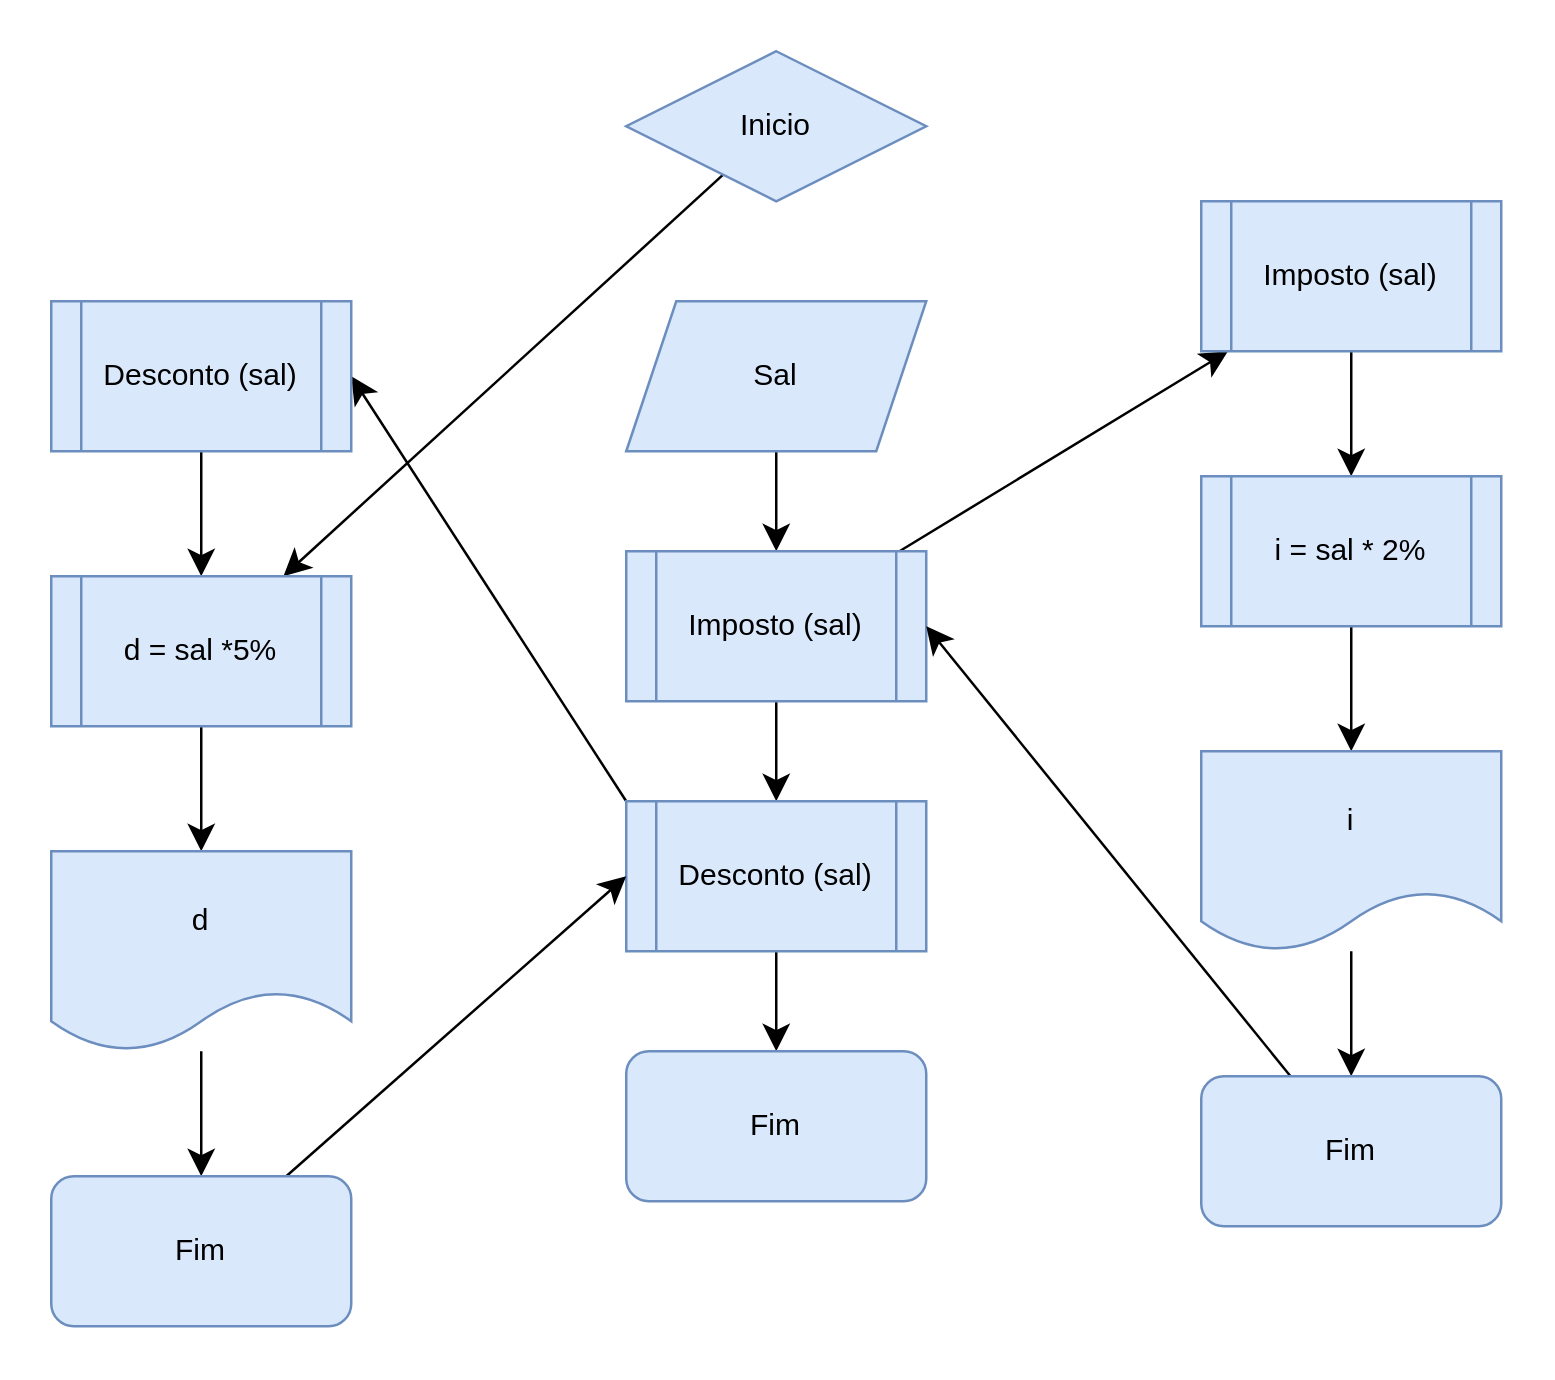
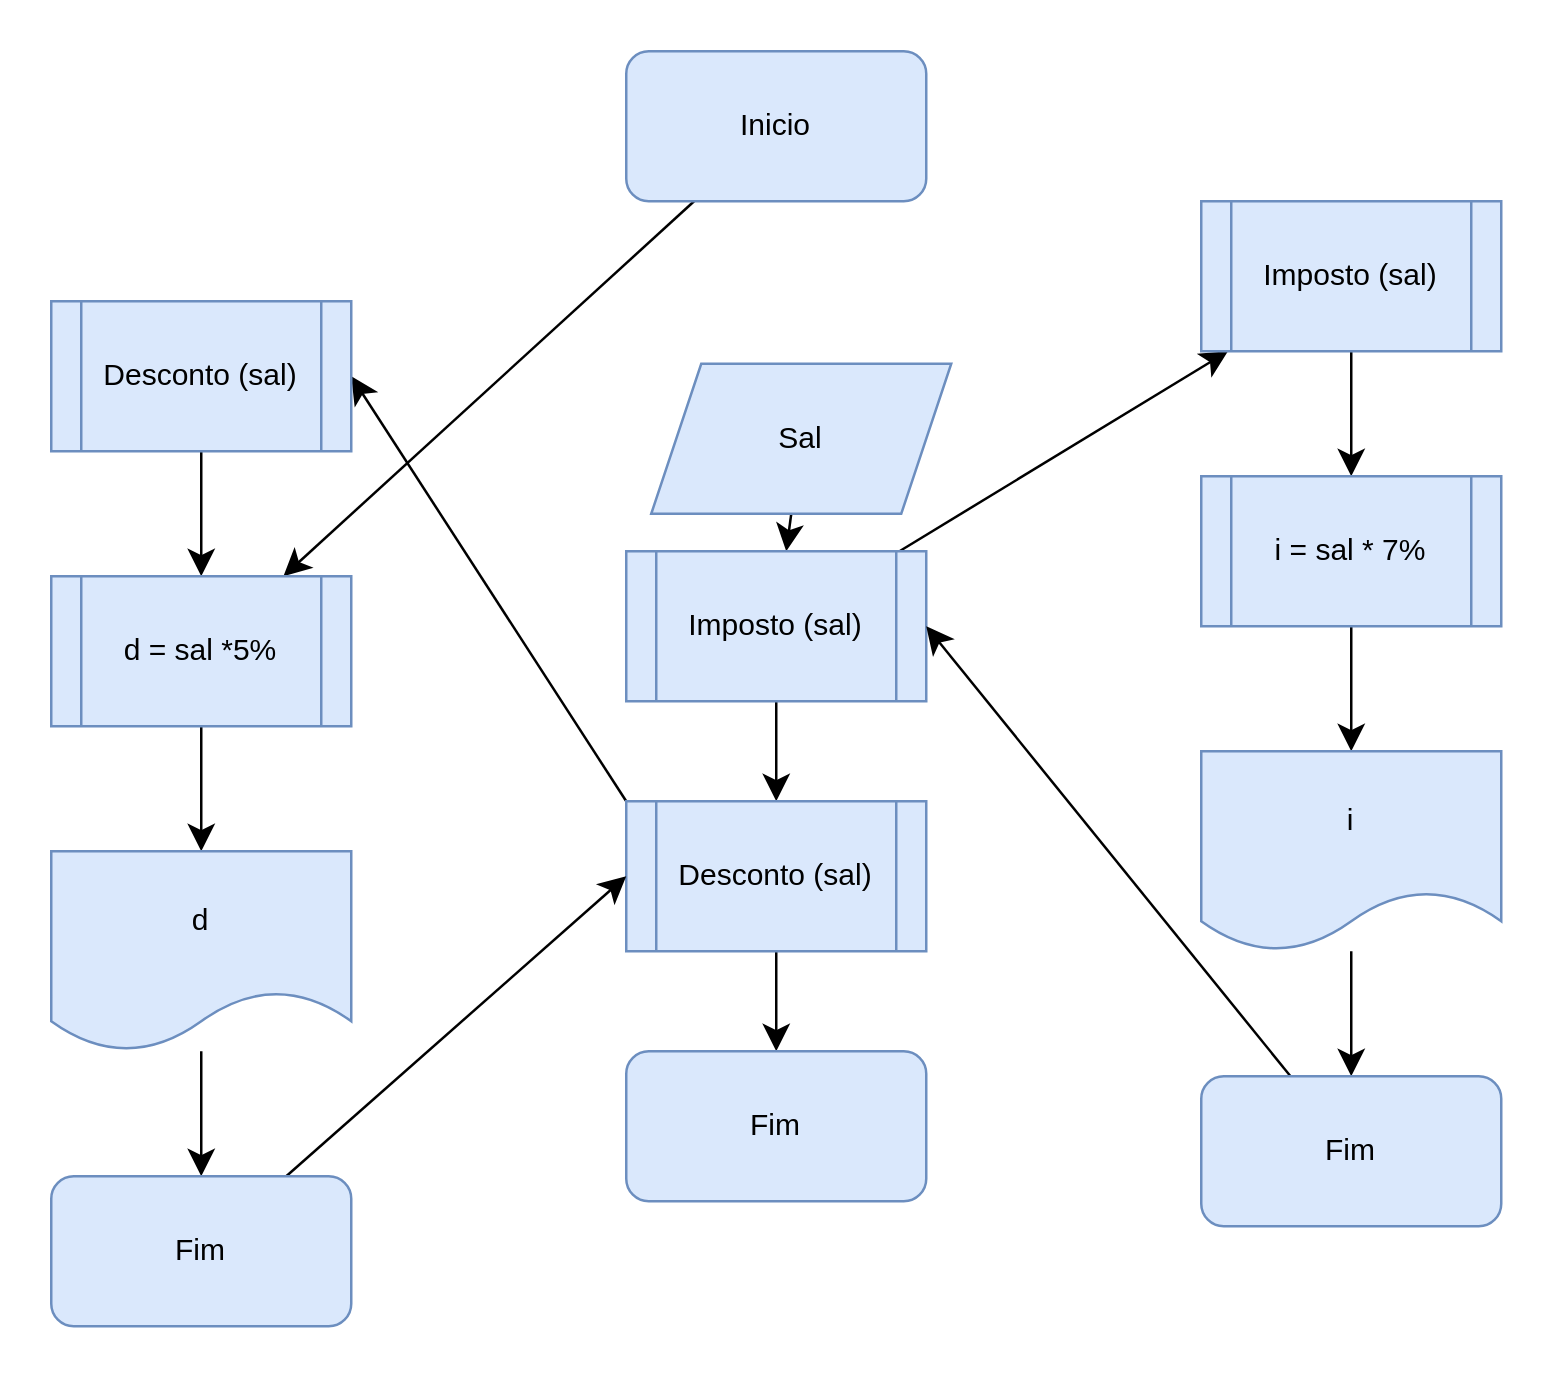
(776, 126) -> (776, 126)
(776, 376) -> (801, 439)
(1351, 551) -> (1351, 551)
